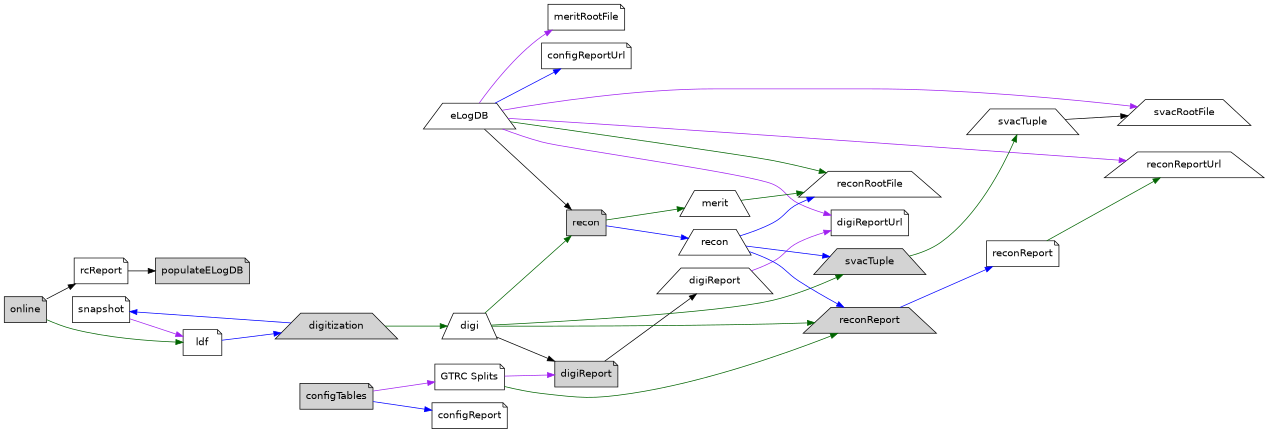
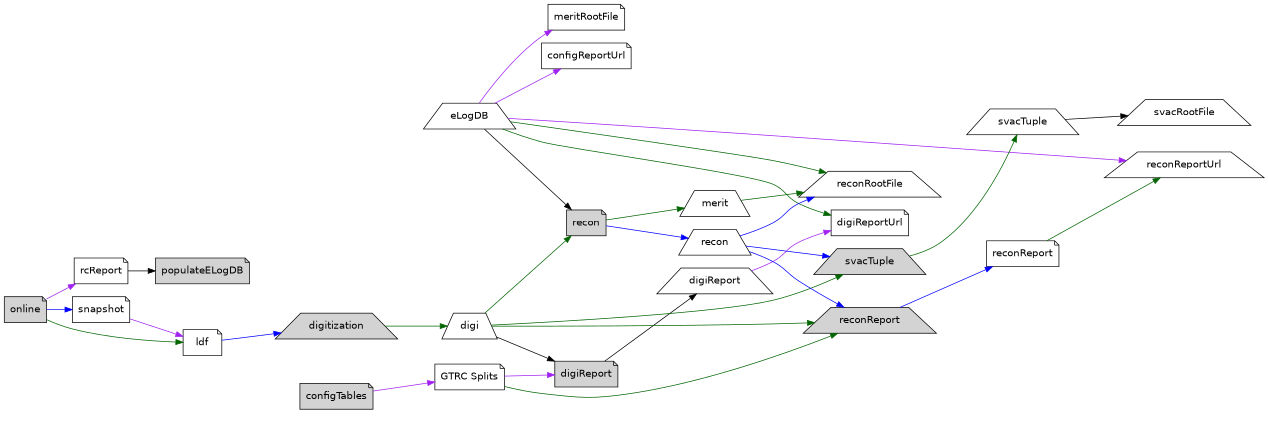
(525, 88) -> (525, 88)
(816, 89) -> none
(667, 163) -> (667, 163)
(58, 293) -> (58, 293)
(214, 318) -> (56, 310)
(470, 416) -> none
